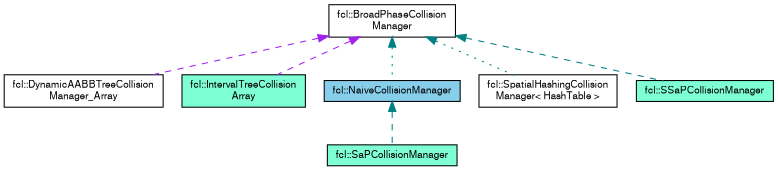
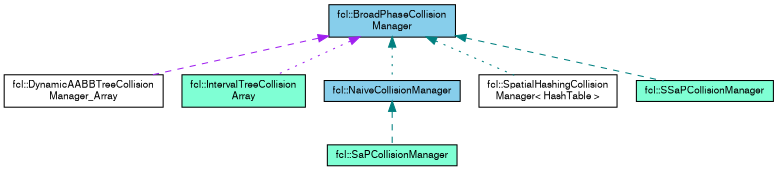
(392, 21) -> (392, 21)
(313, 58) -> (313, 58)
